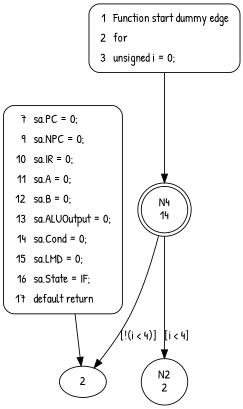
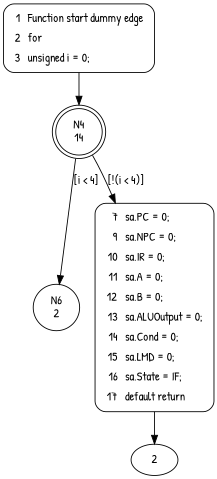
(136, 302) -> (103, 175)
(164, 382) -> (56, 308)
